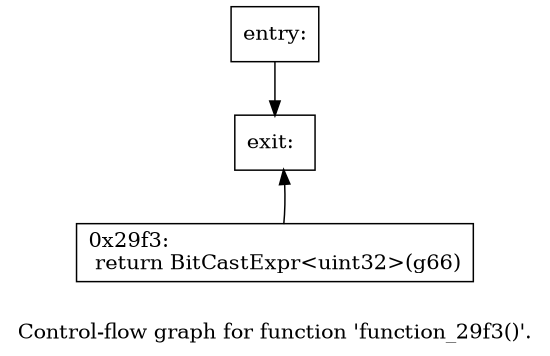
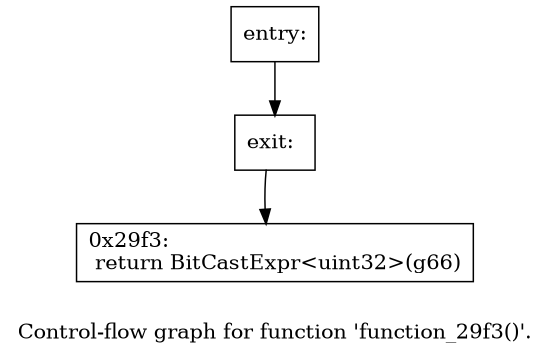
(285, 204) -> (265, 189)
